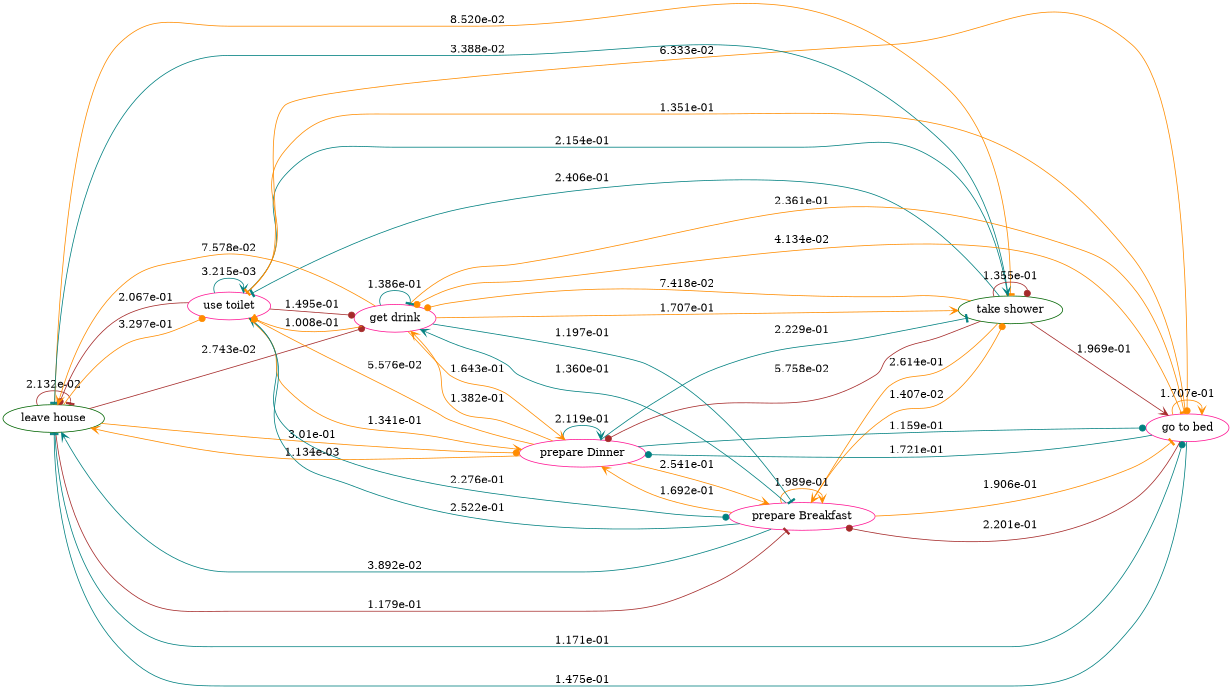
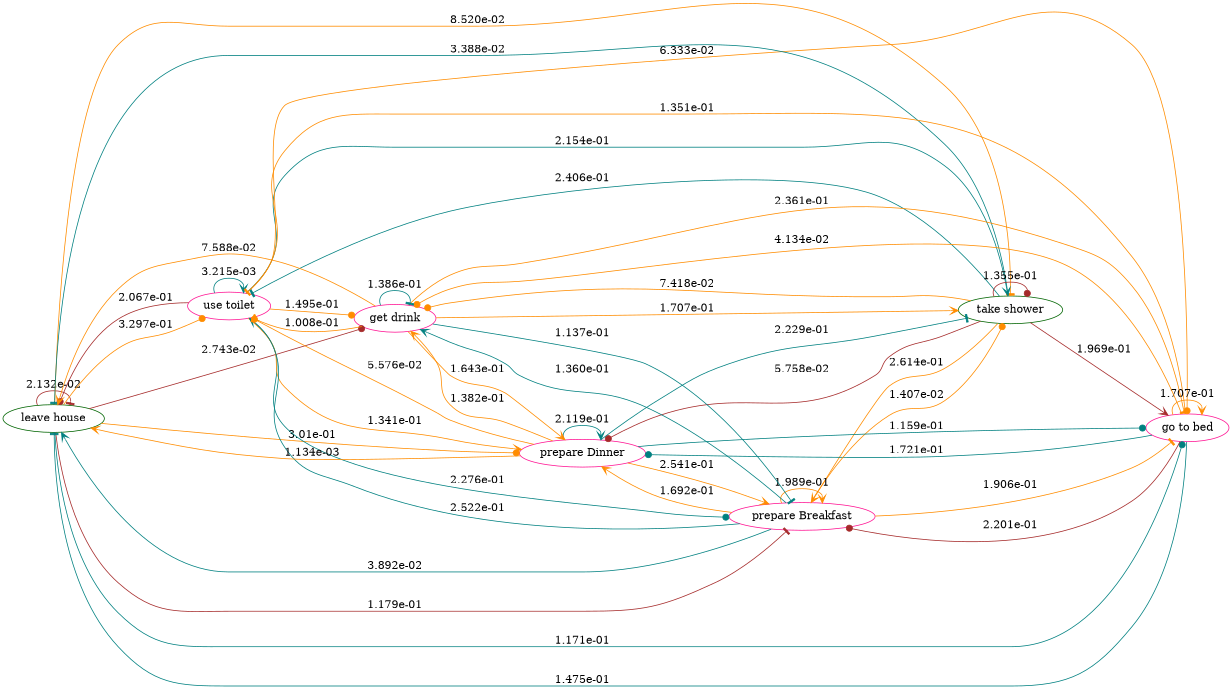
(229, 249) -> (229, 249)
(309, 312) -> (309, 312)
(582, 333) -> (582, 333)
